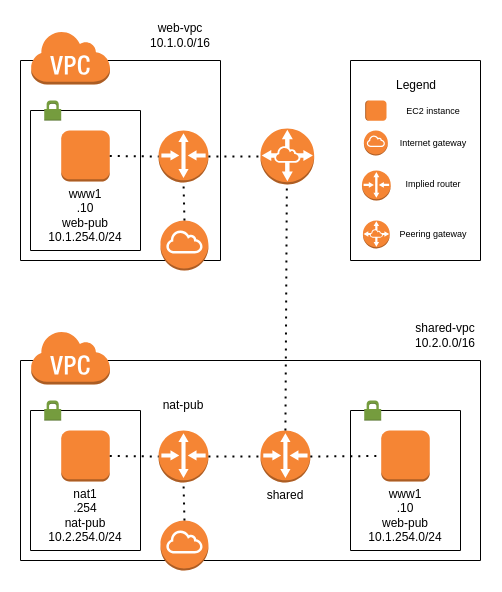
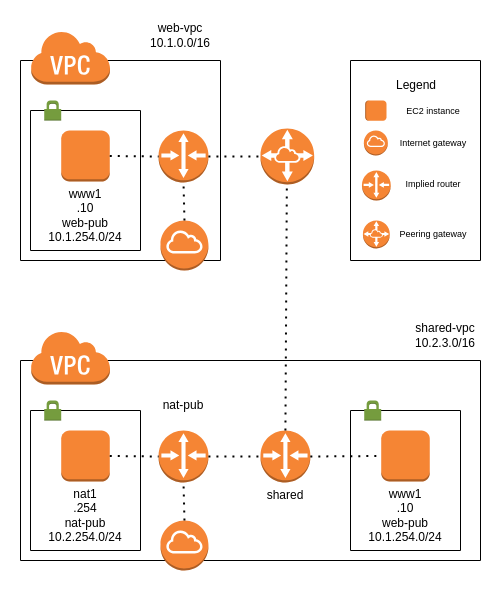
(446, 336) -> (446, 336)
